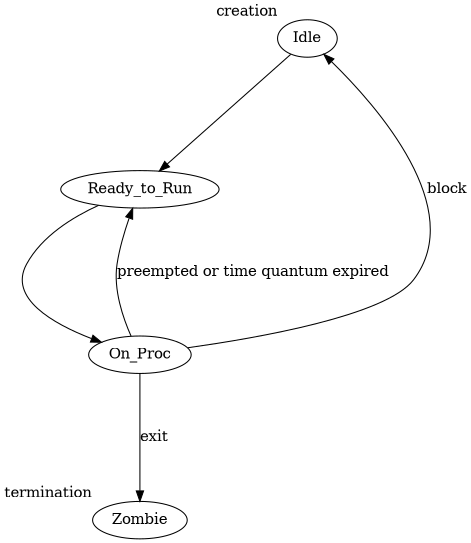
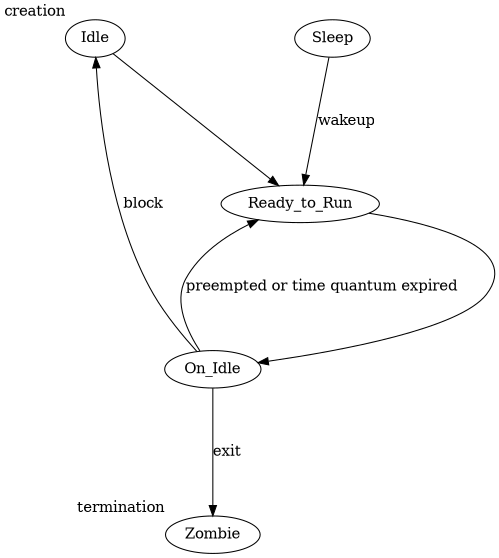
none -> (332, 38)
(140, 355) -> (213, 369)
